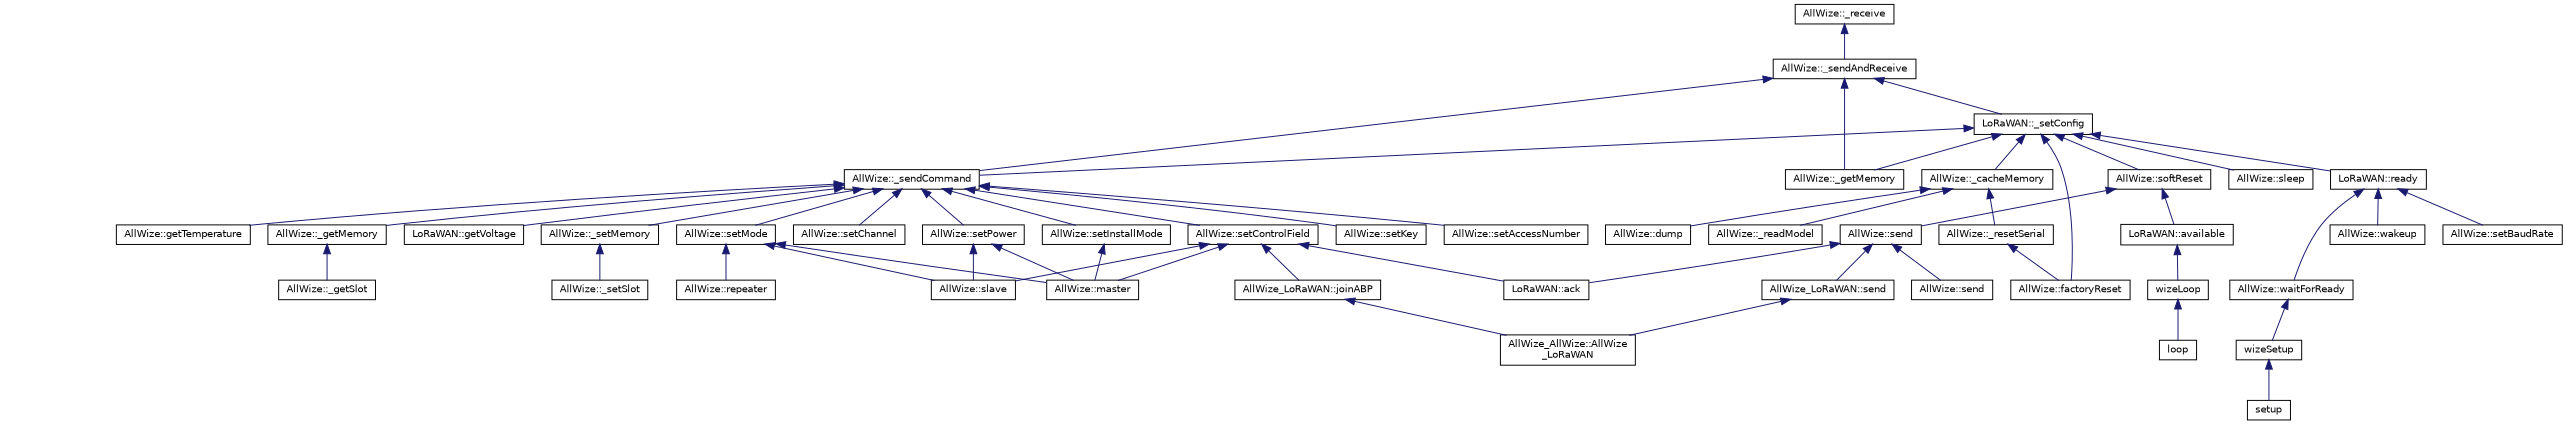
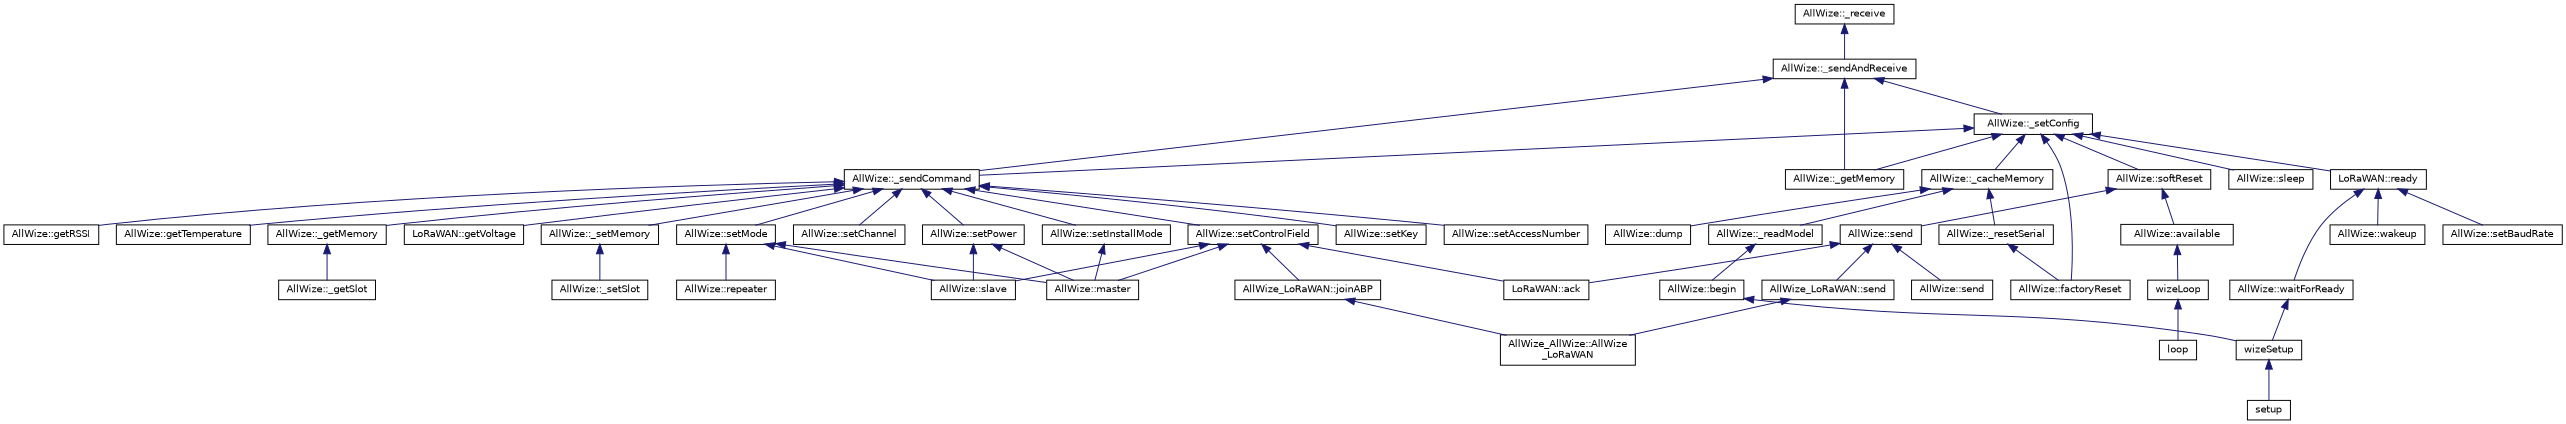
(2033, 124) -> (2033, 124)
none -> (51, 235)
(2177, 235) -> (2177, 235)
none -> (1702, 290)
